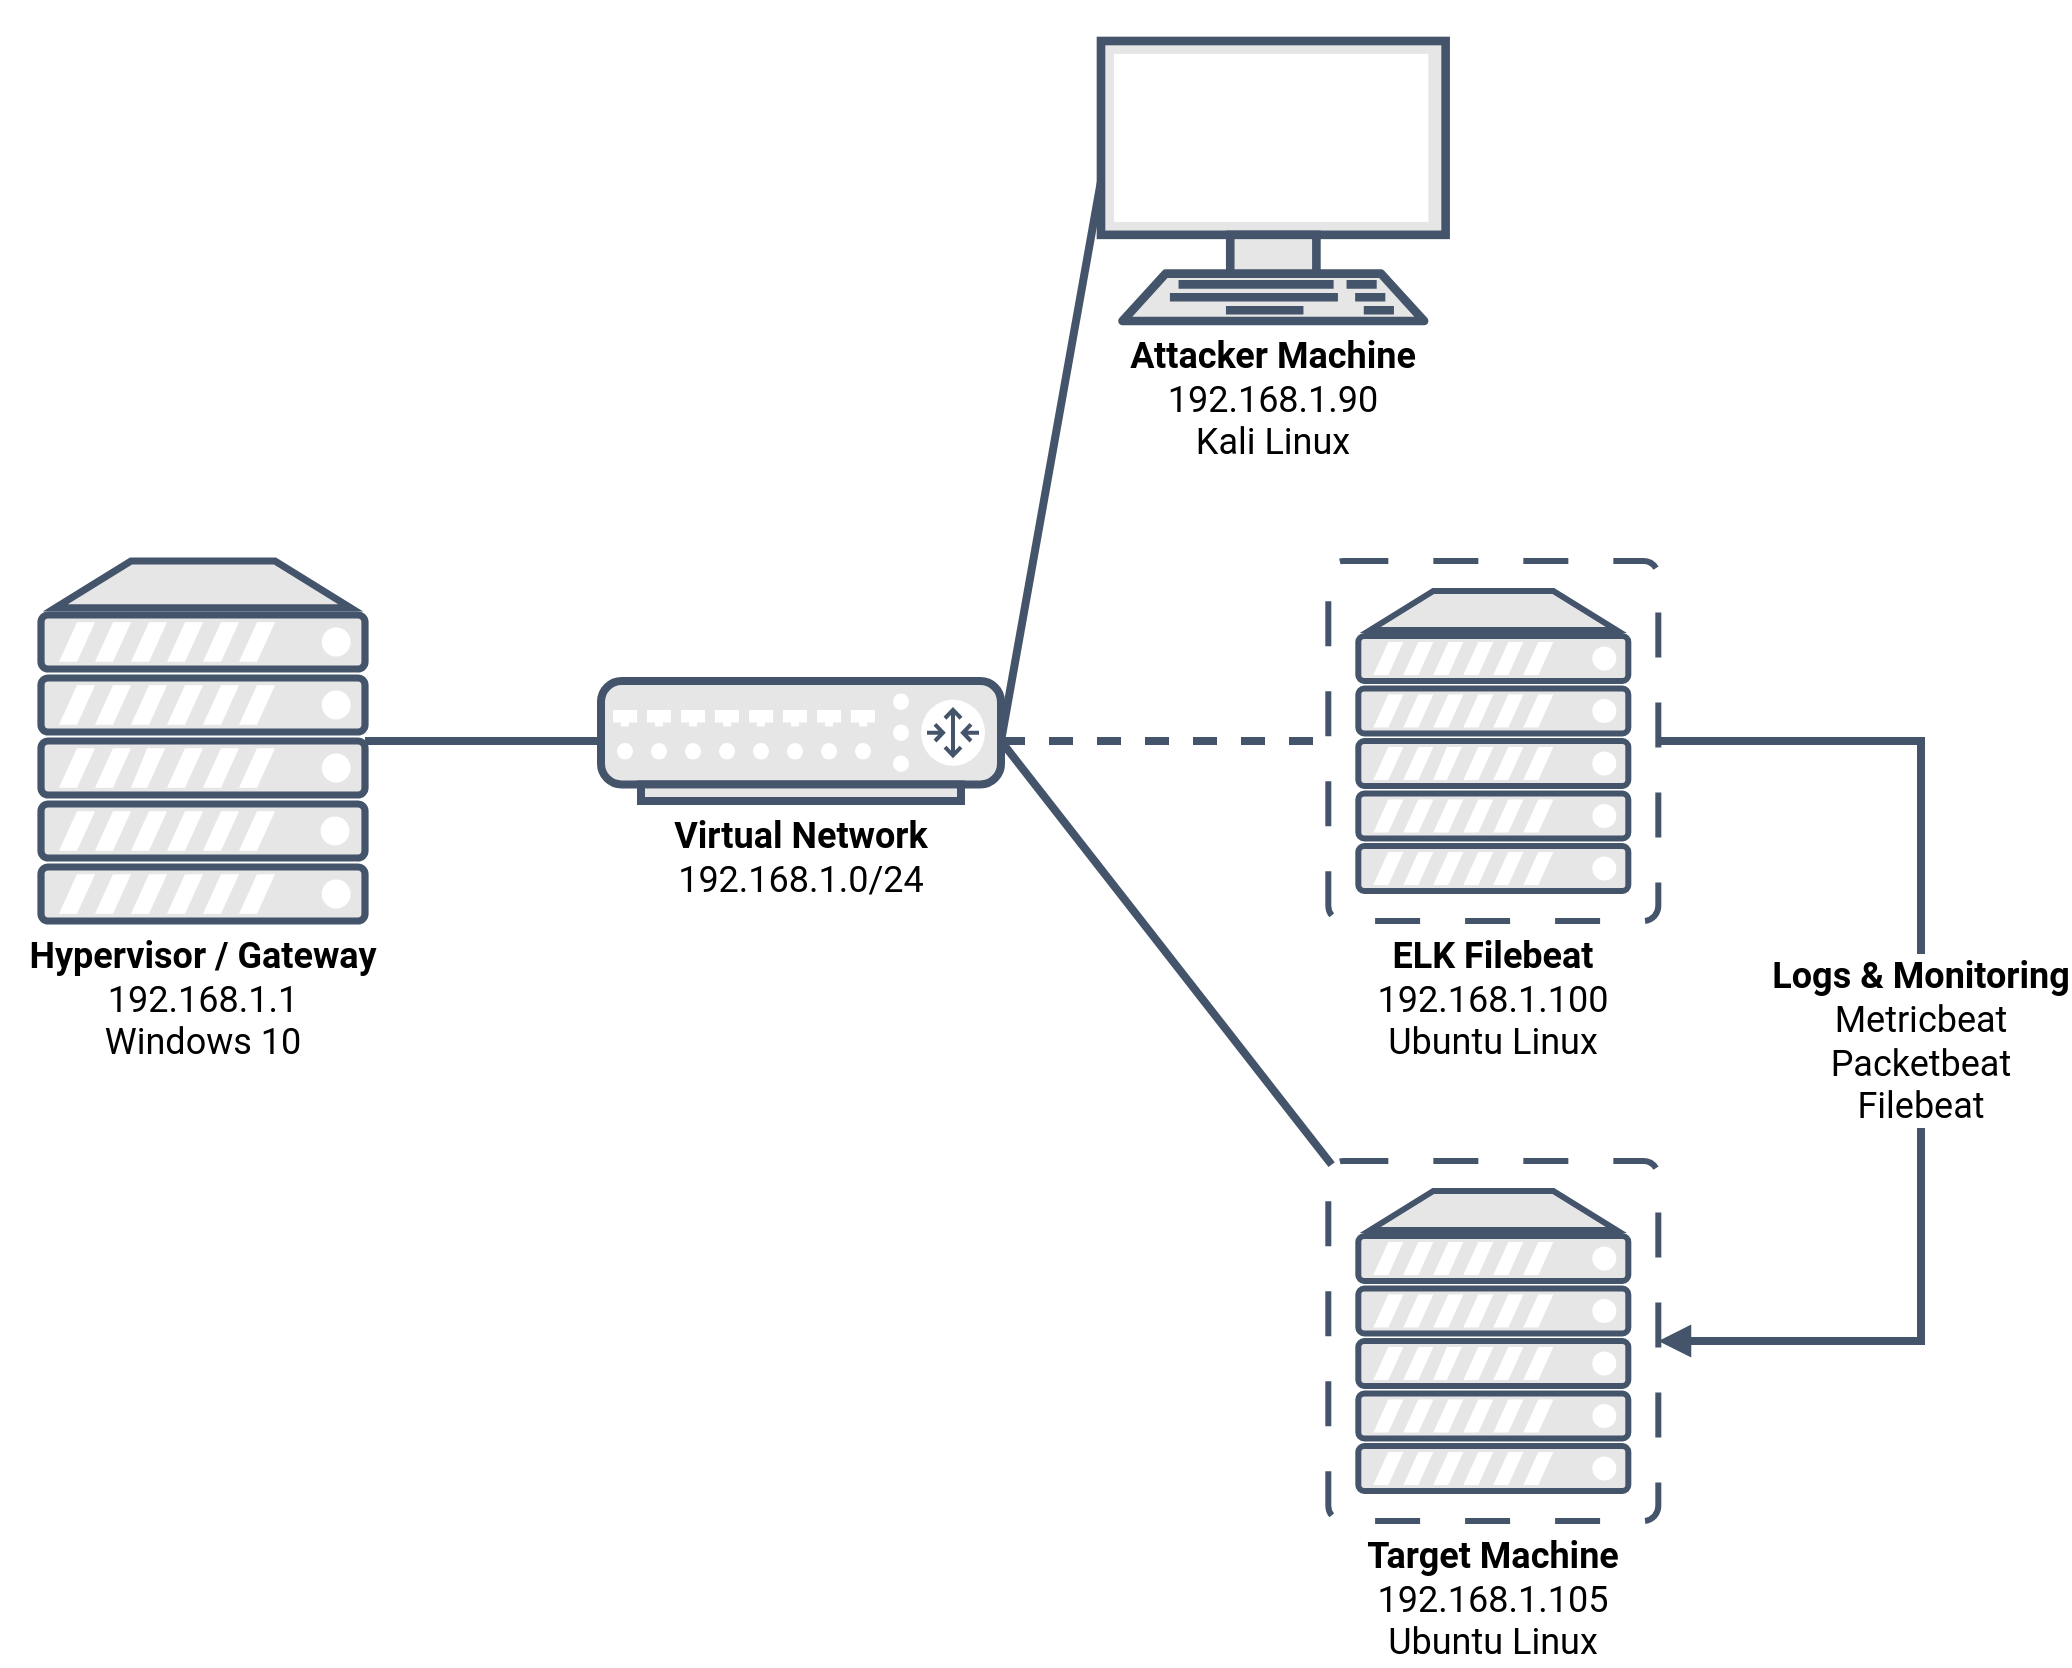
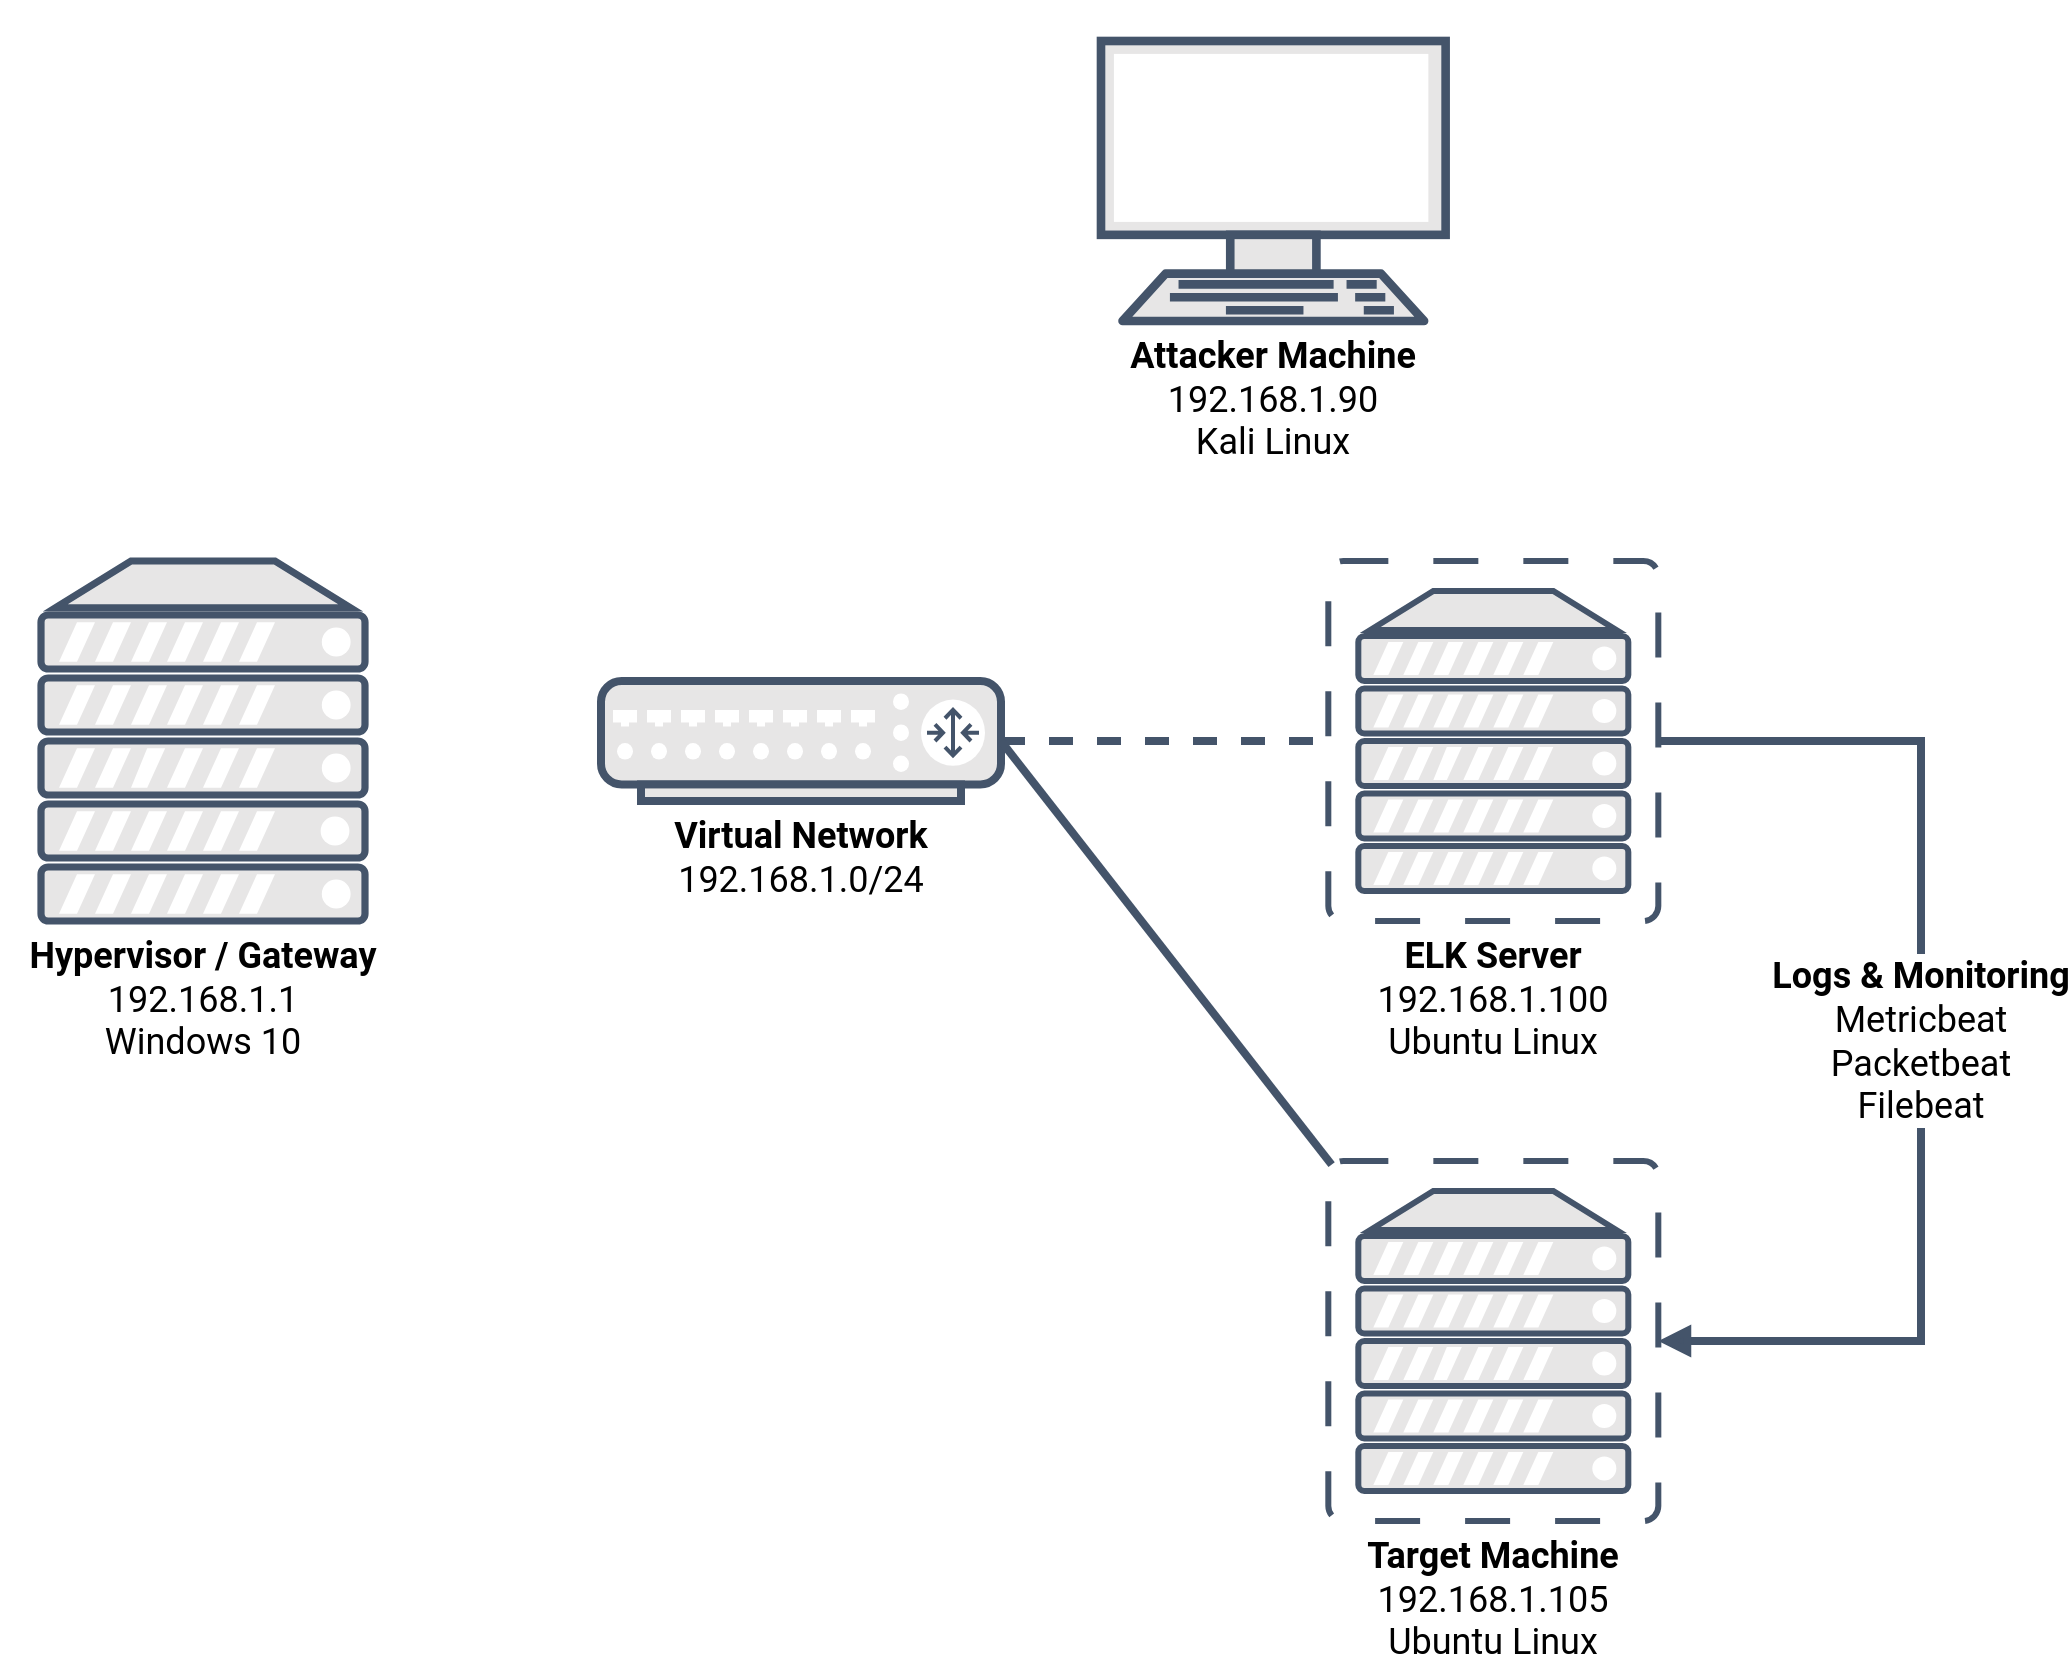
(1050, 464) -> none
(481, 741) -> none
(1494, 1000) -> (1494, 1000)
